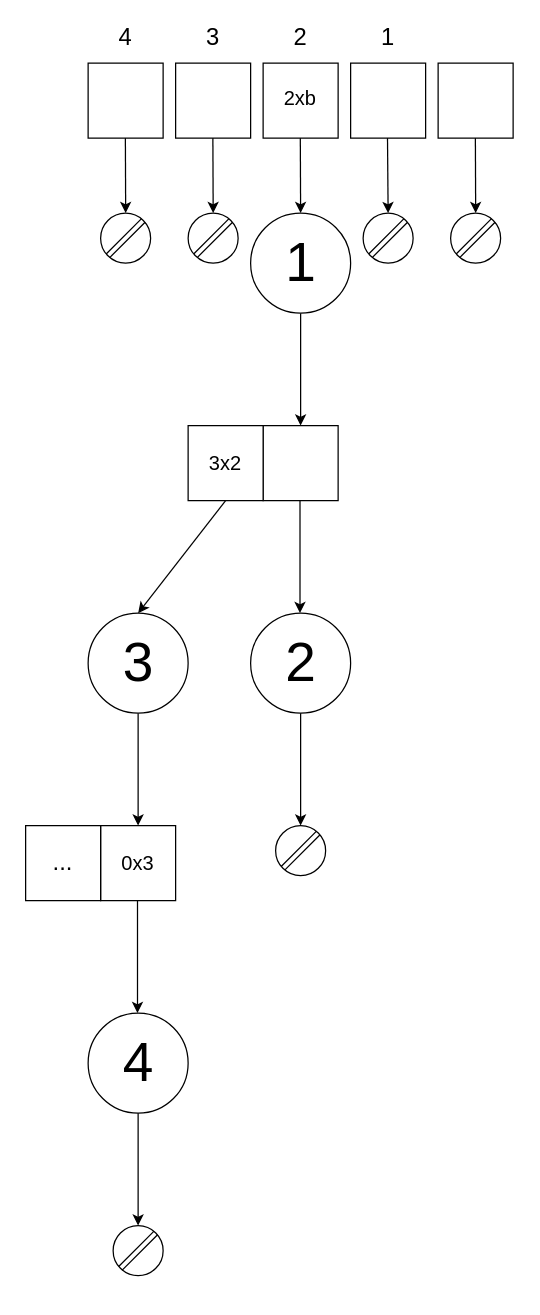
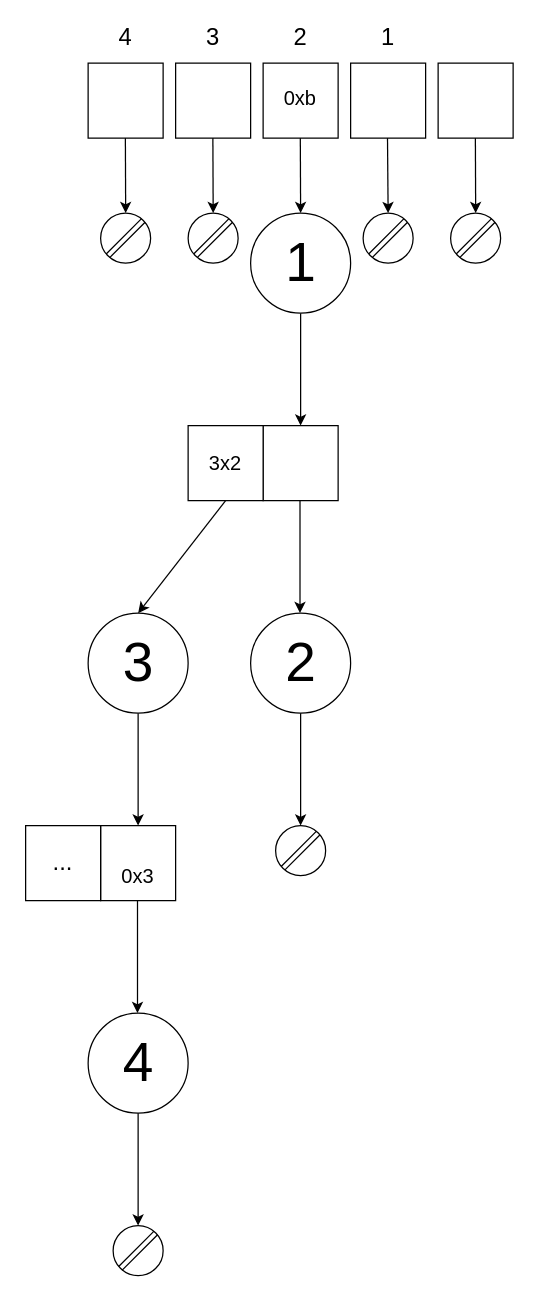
(302, 113) -> (302, 113)
(138, 863) -> (138, 876)
